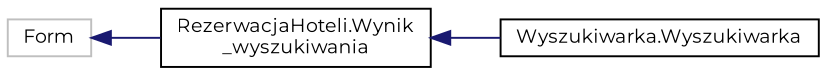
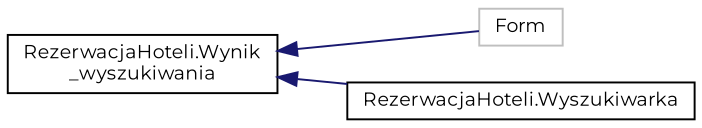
(136, 38) -> (388, 40)
(660, 38) -> (521, 101)
